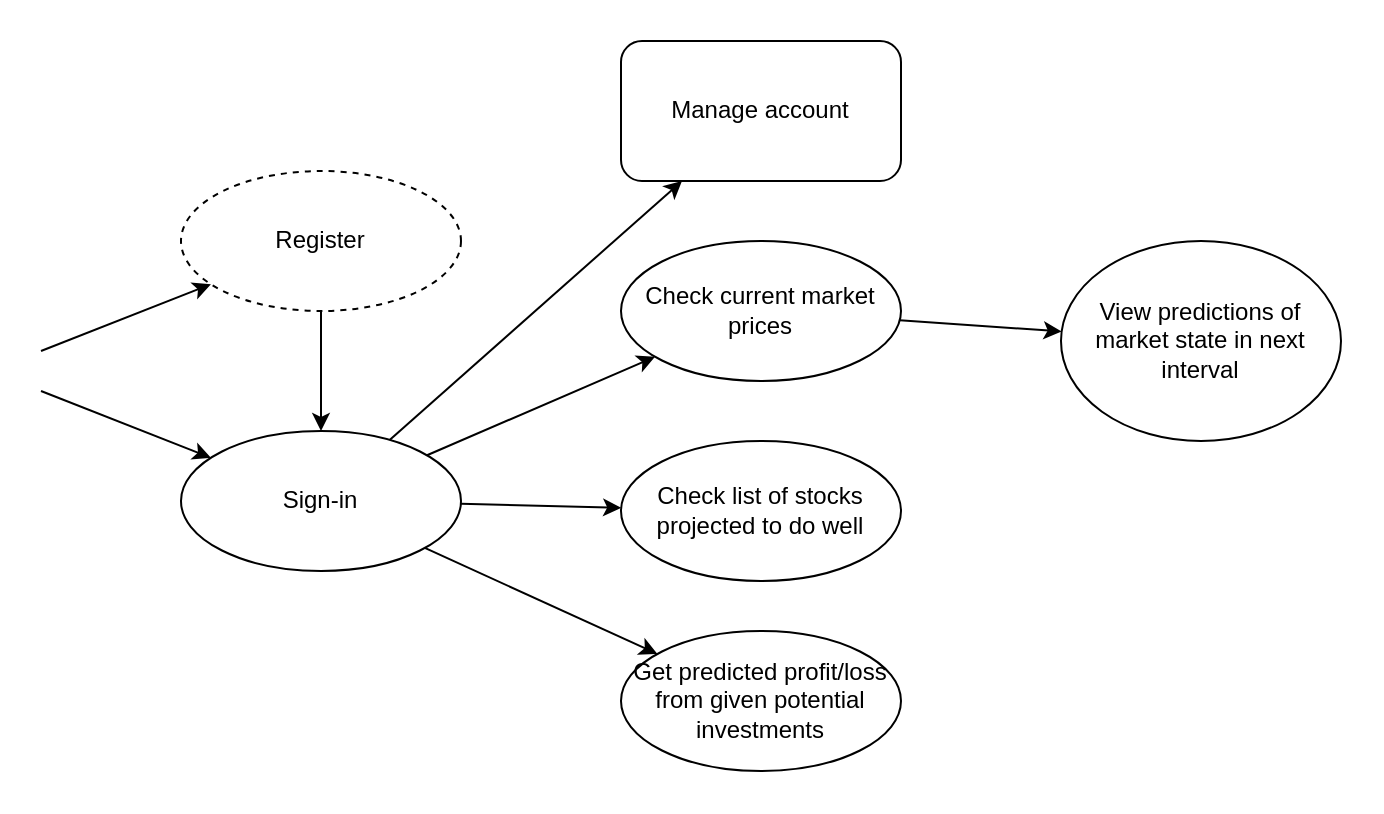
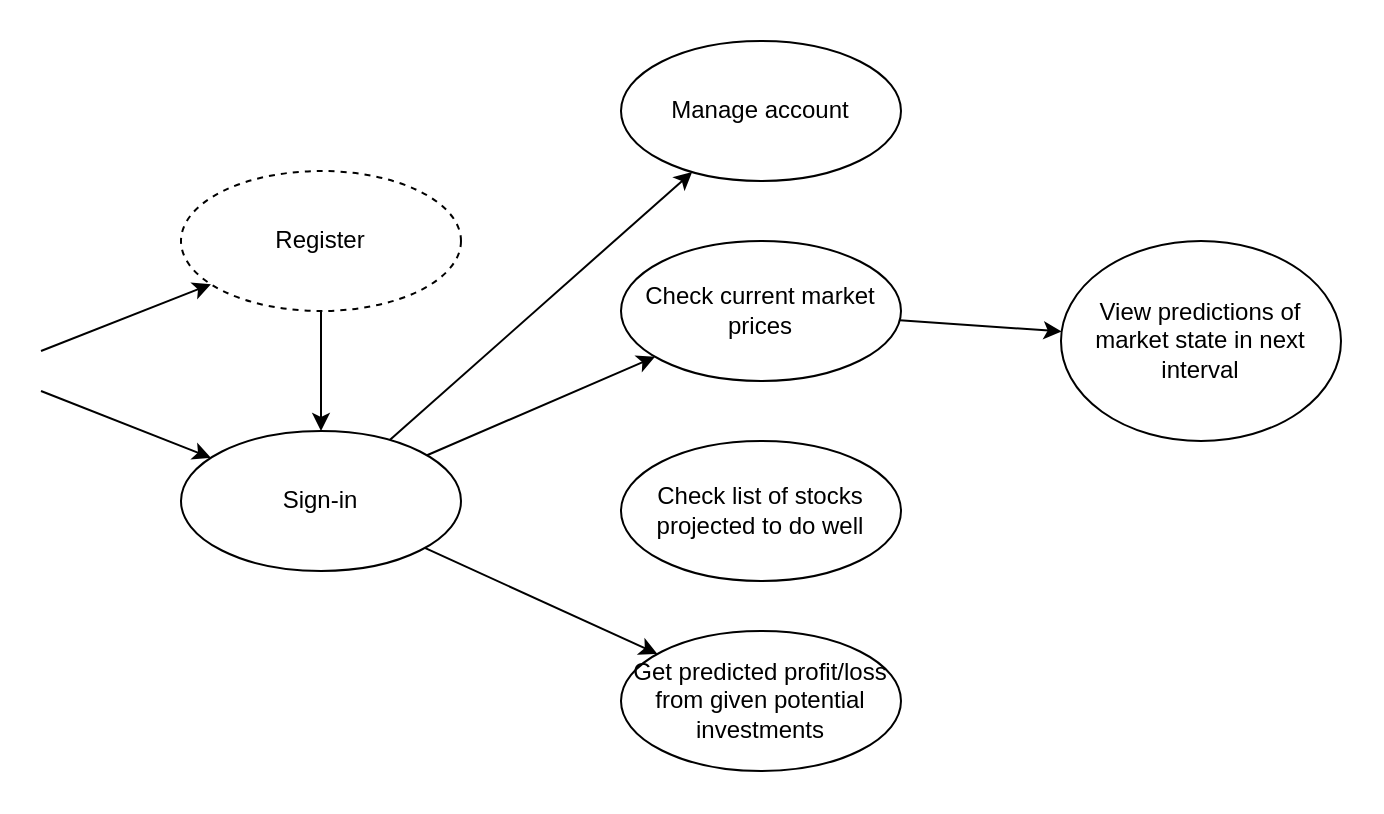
(761, 111) -> (761, 111)
(534, 506) -> none
